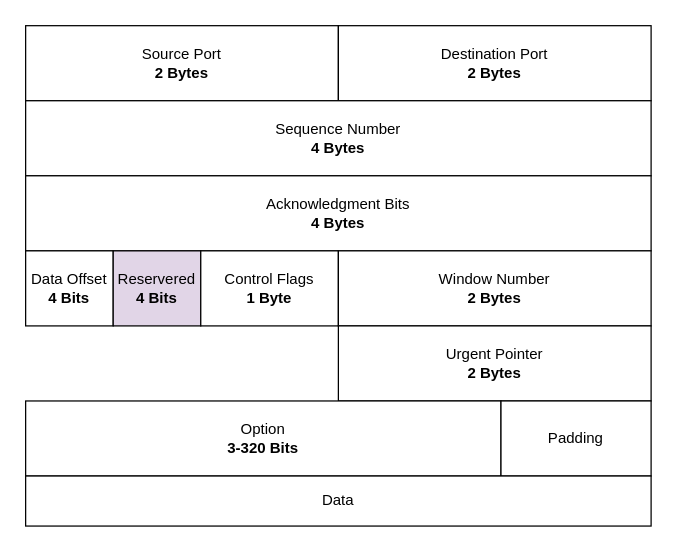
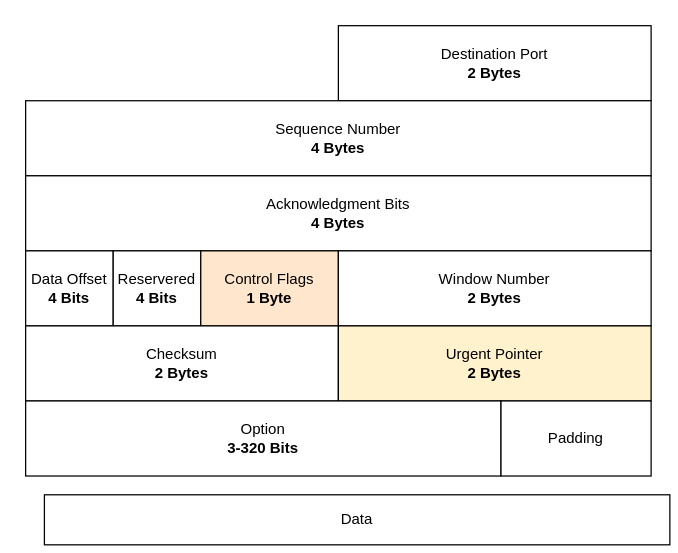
(182, 63) -> none
(157, 288) -> (157, 288)
(269, 288) -> (269, 288)
none -> (182, 363)
(494, 363) -> (494, 363)
(338, 501) -> (357, 519)
